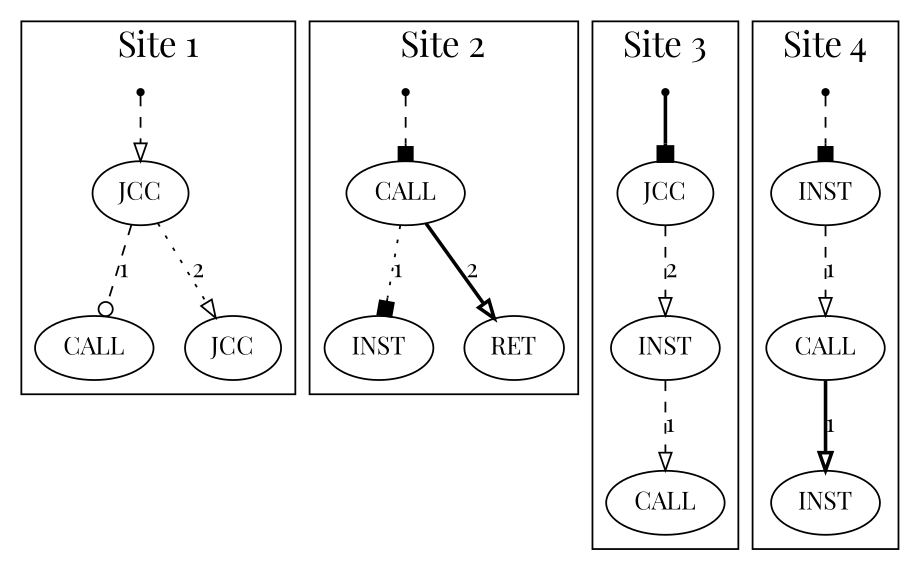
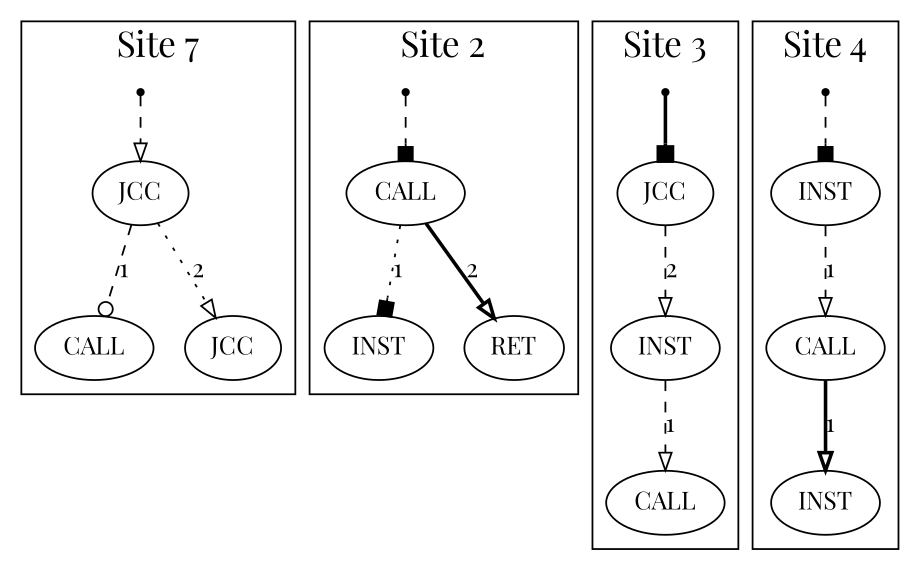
(158, 48) -> (158, 48)
